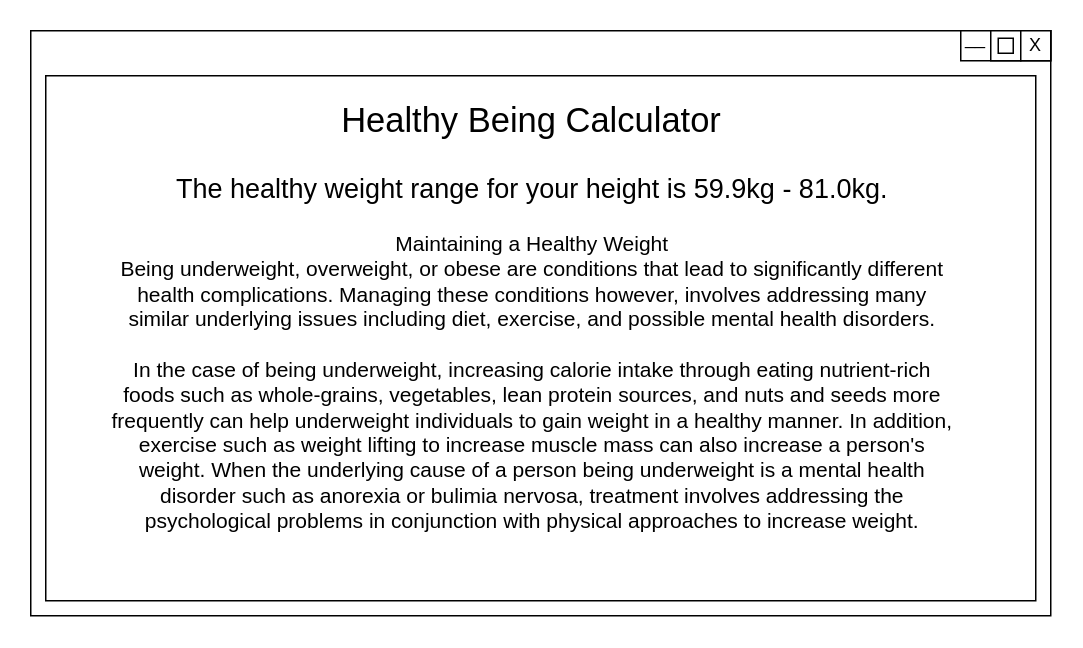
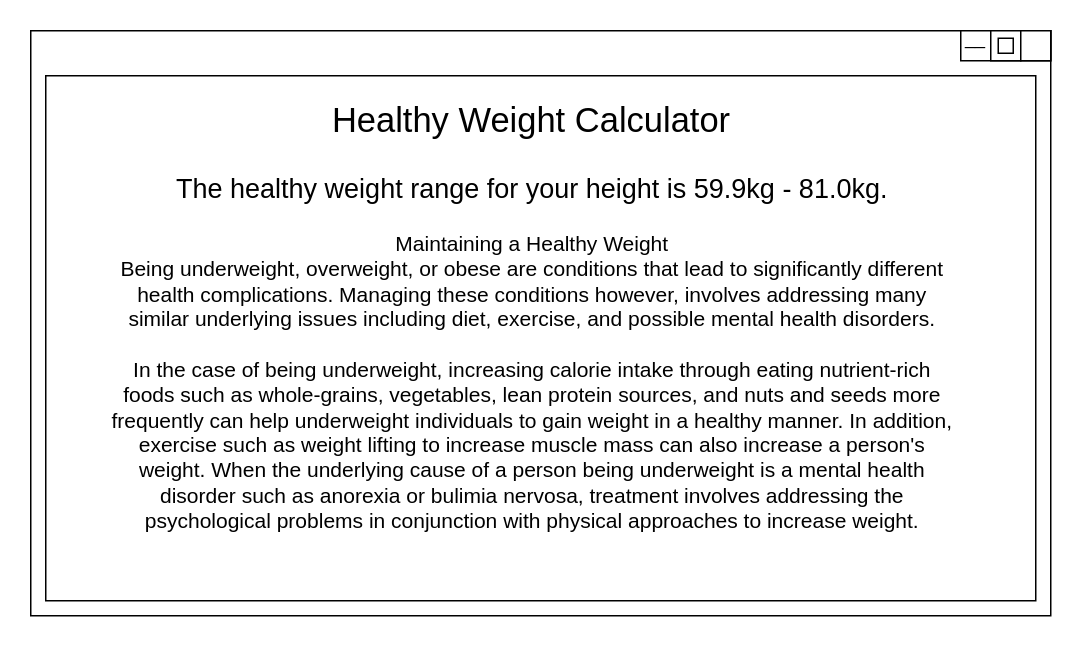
(1036, 46) -> none
(532, 121) -> (532, 121)
